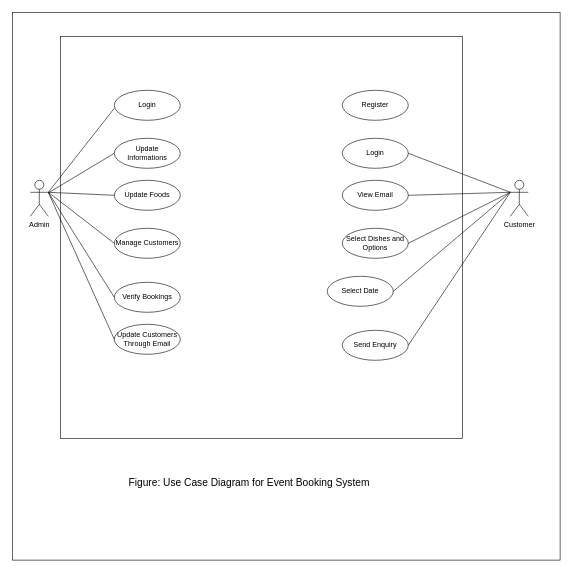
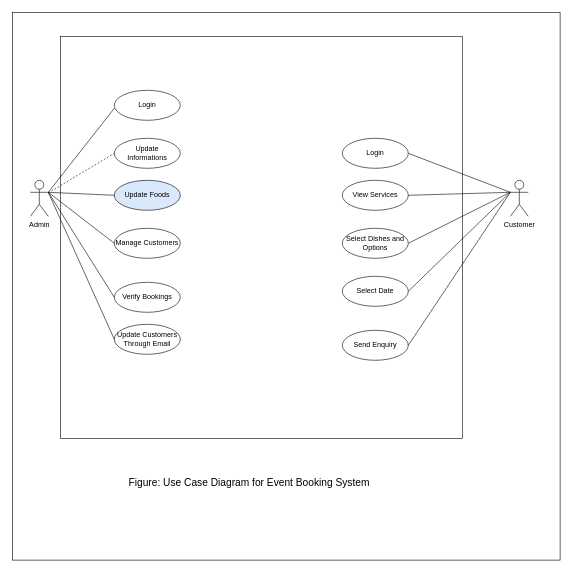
(375, 105) -> none
(83, 172) -> (83, 172)
(147, 195) -> (147, 195)
(375, 195) -> (375, 195)
(360, 291) -> (375, 291)
